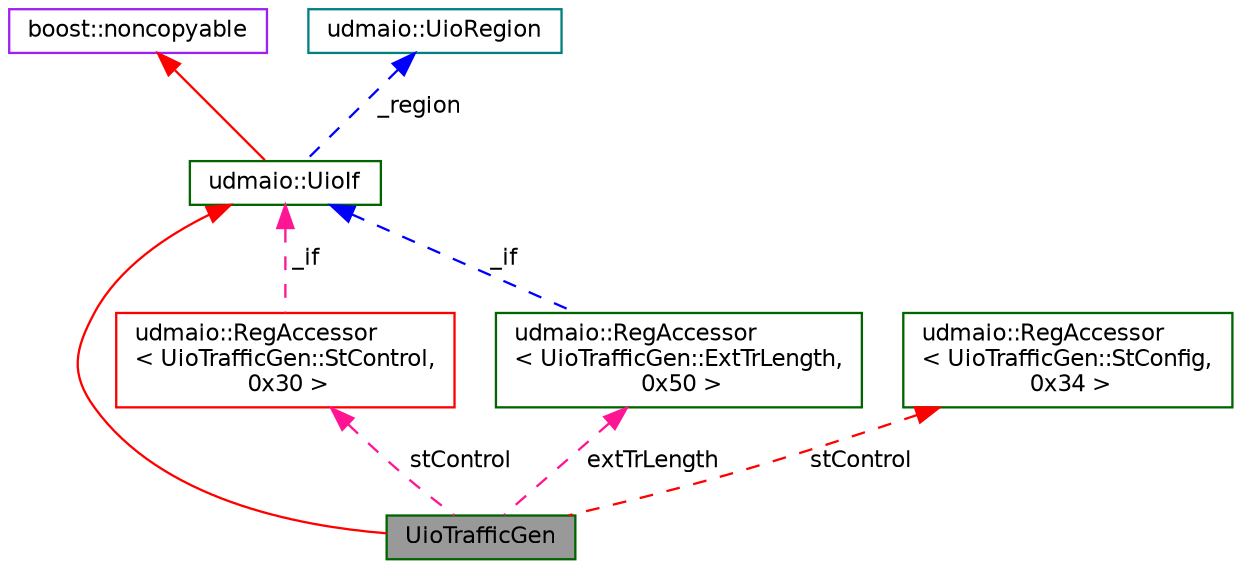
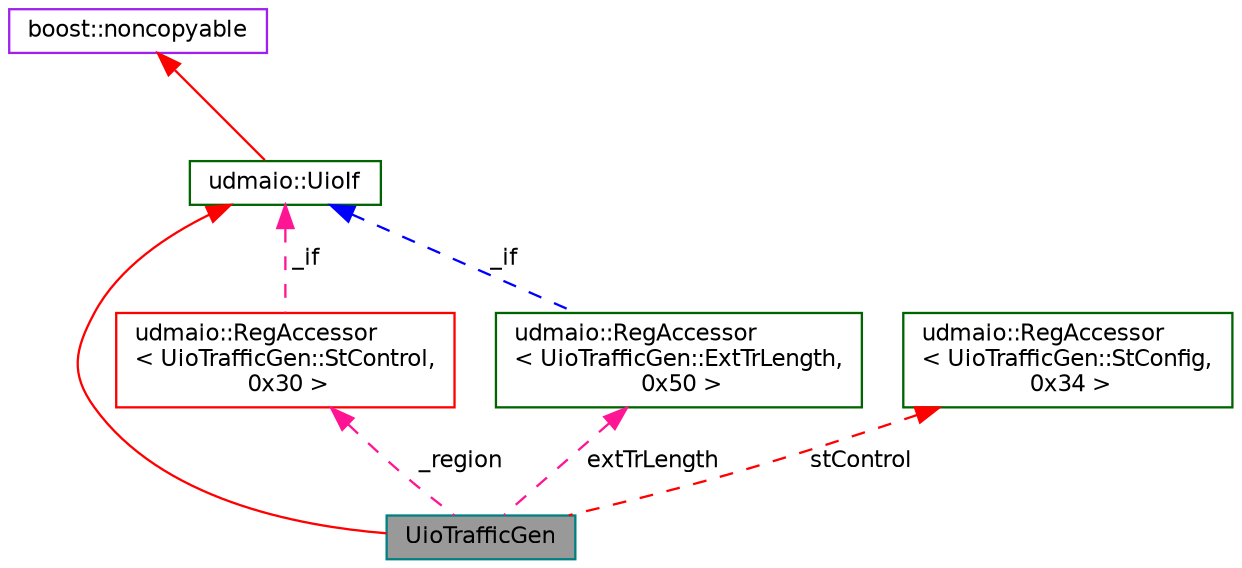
(435, 31) -> none
(458, 461) -> (458, 461)
(481, 537) -> (481, 537)
